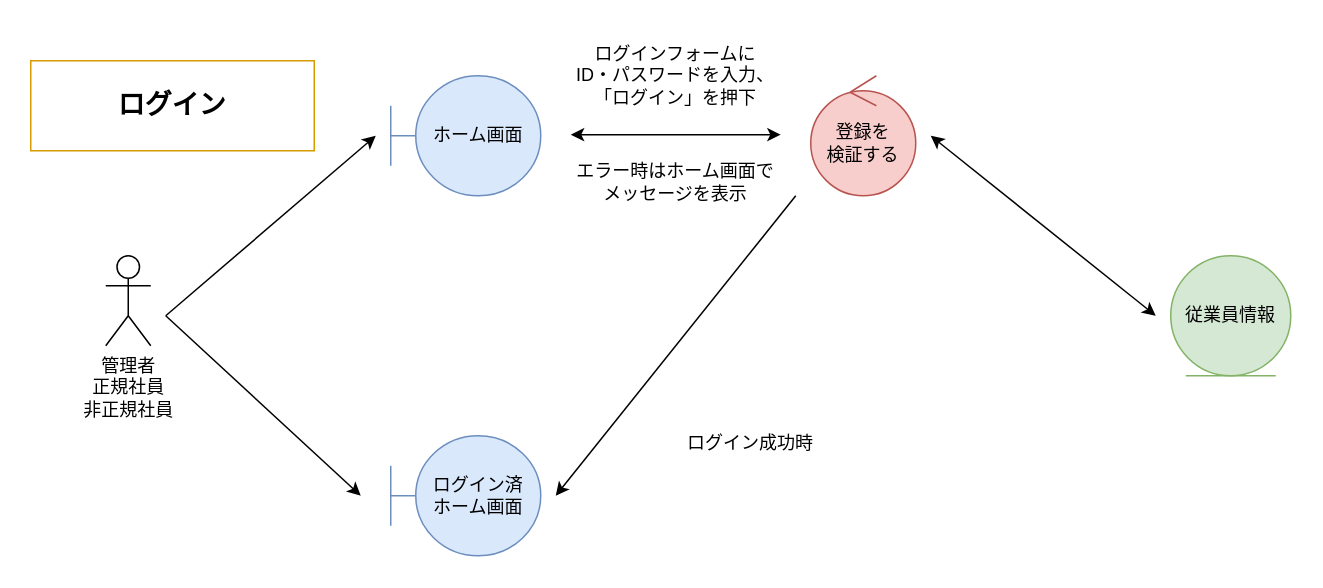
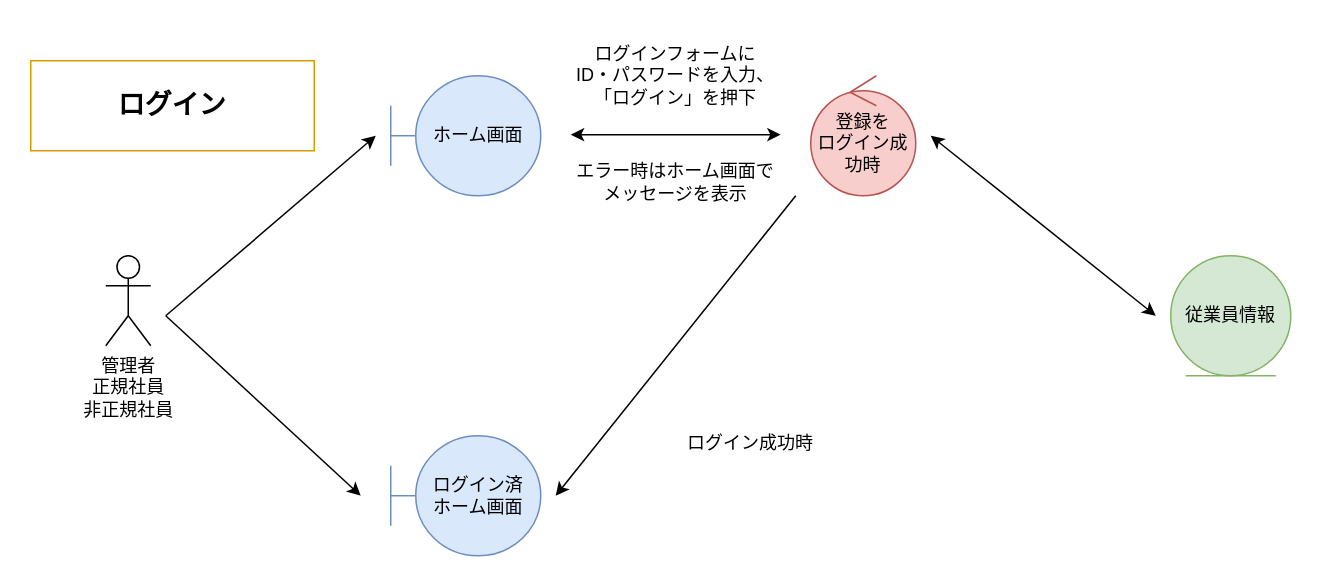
(863, 143) -> (863, 143)
